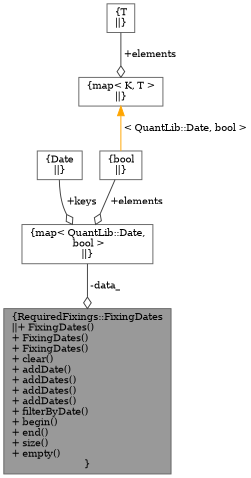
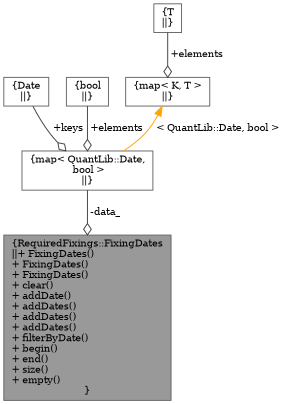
(121, 134) -> (143, 135)
